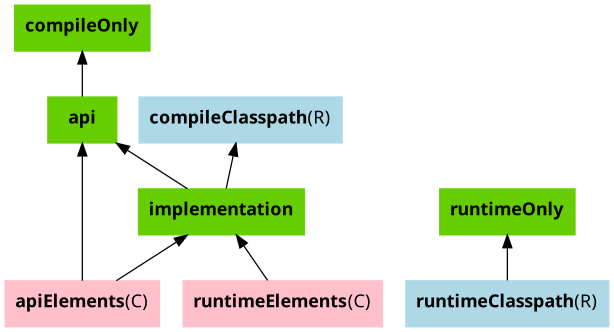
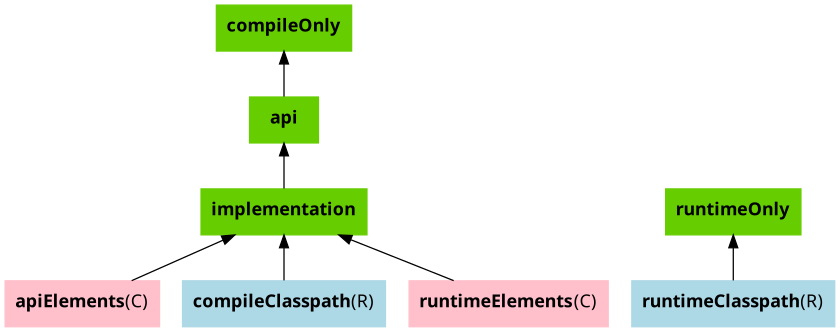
(230, 172) -> (284, 264)
(82, 218) -> none
